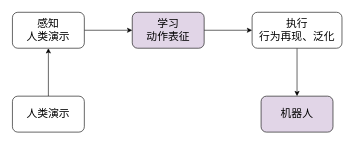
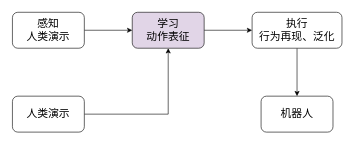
(48, 74) -> (168, 53)
(297, 114) -> (297, 114)
